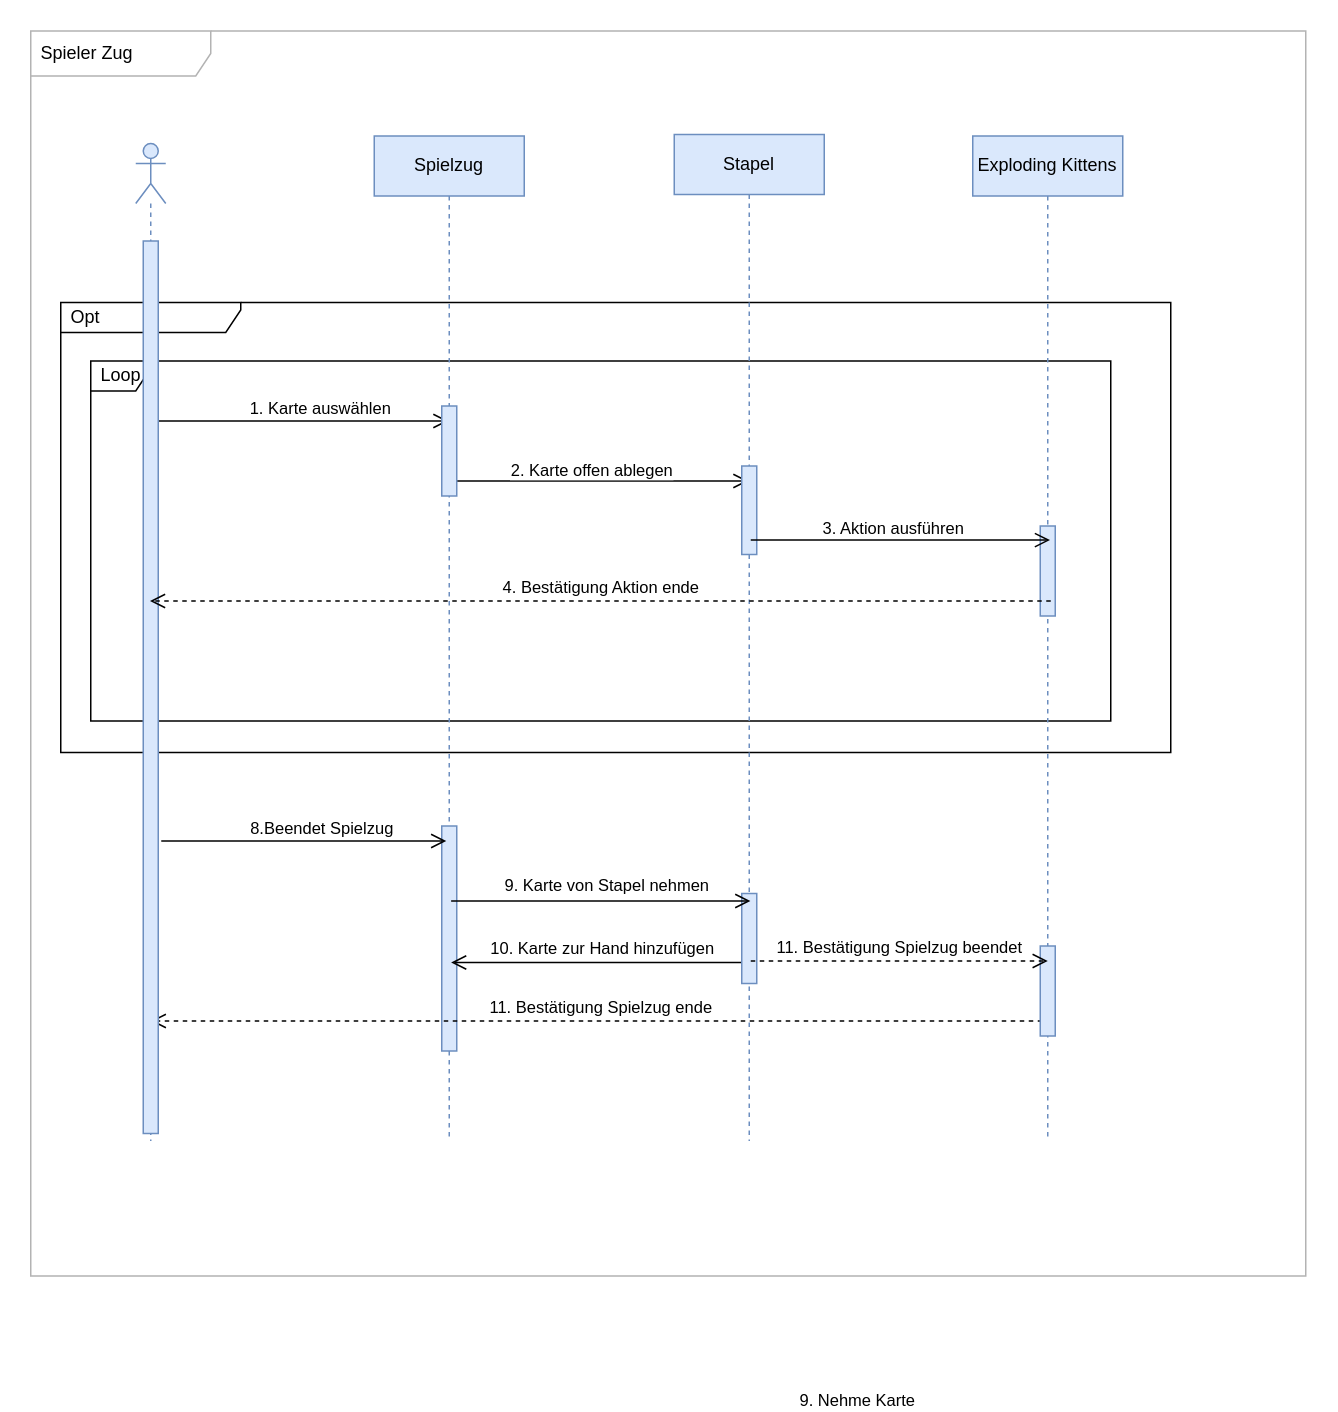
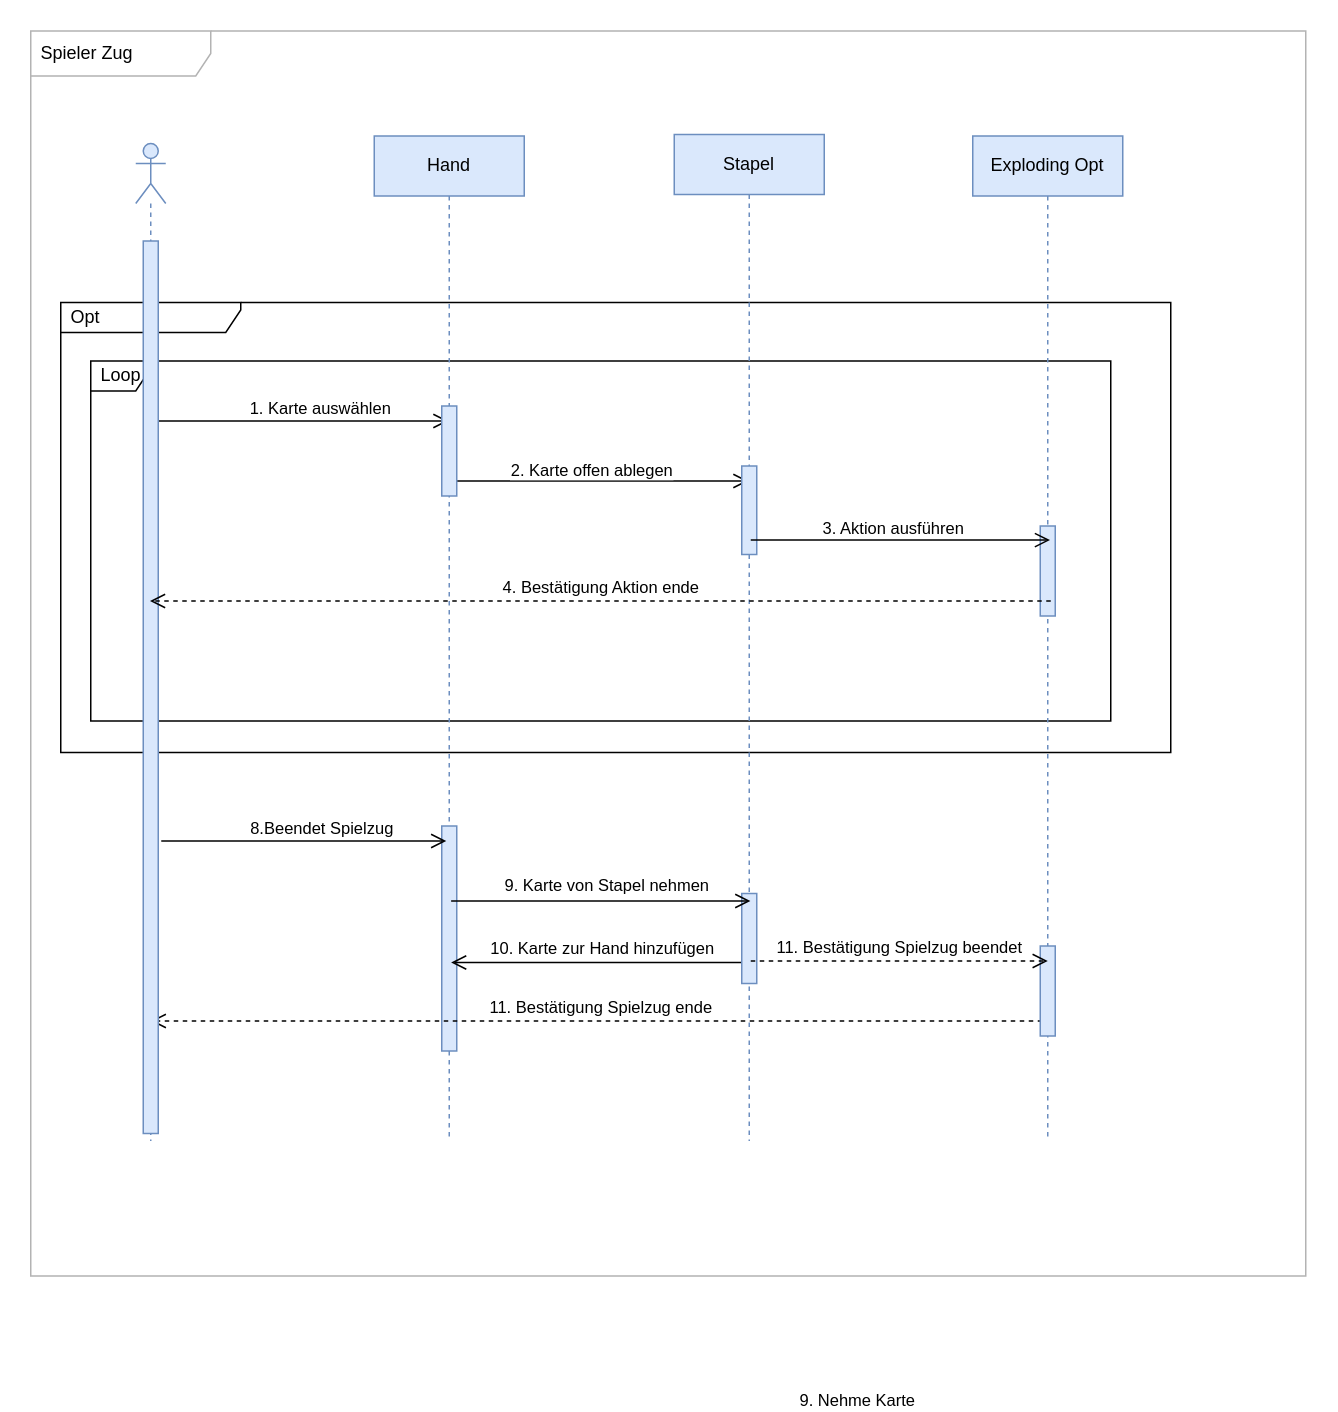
(449, 166) -> (449, 166)
(1048, 166) -> (1048, 166)
